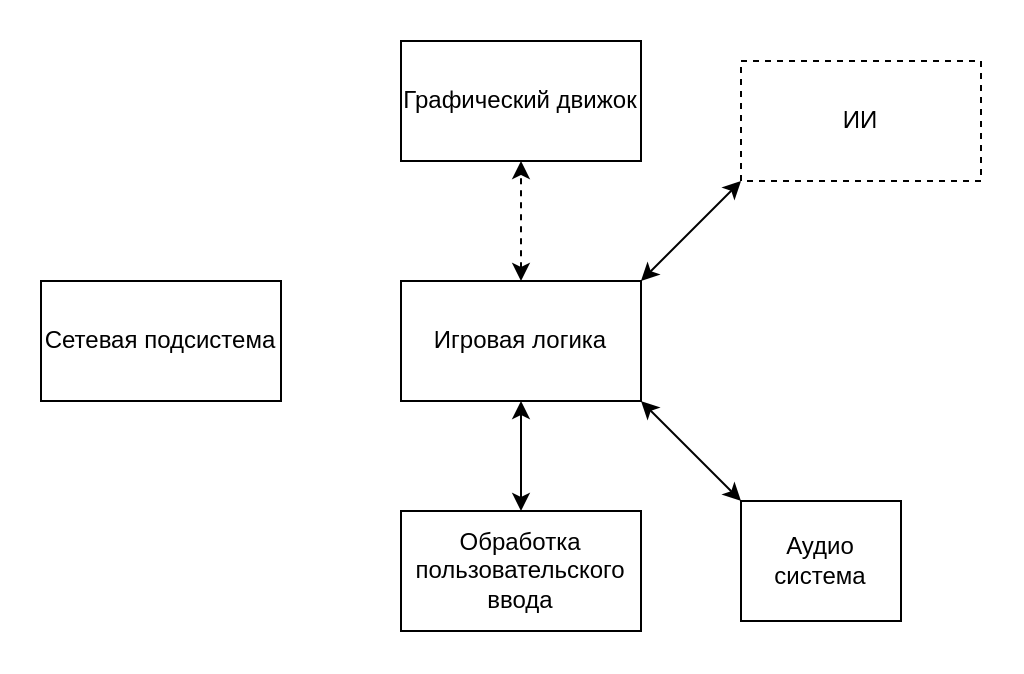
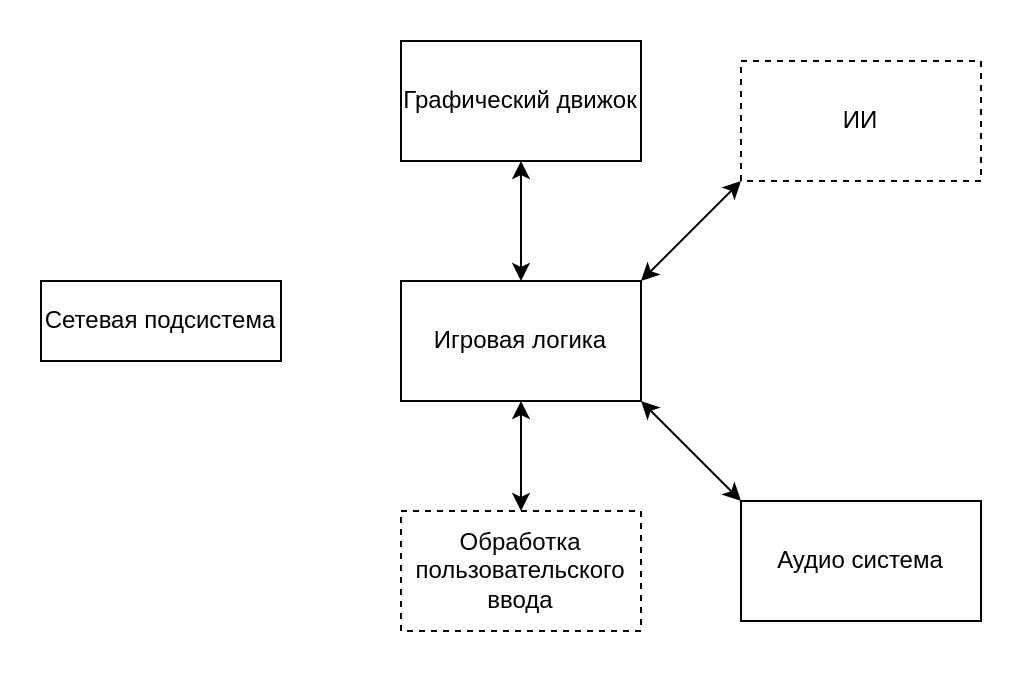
(521, 219) -> (521, 219)
(161, 341) -> (161, 321)
(821, 561) -> (861, 561)
(521, 571) -> (521, 571)
